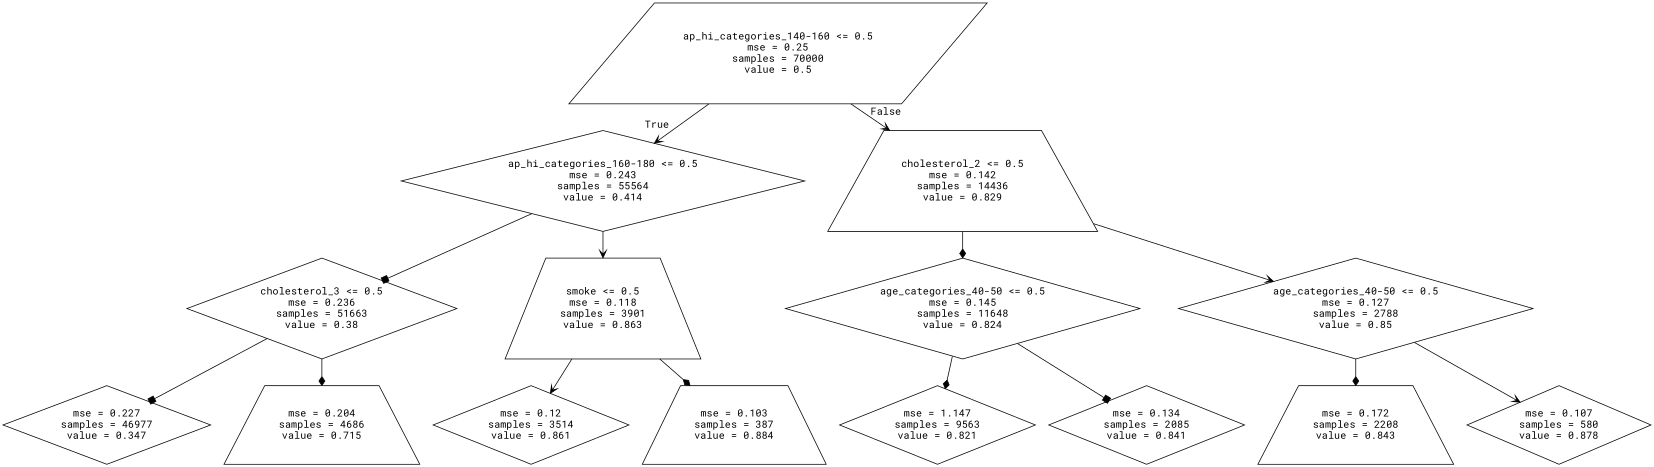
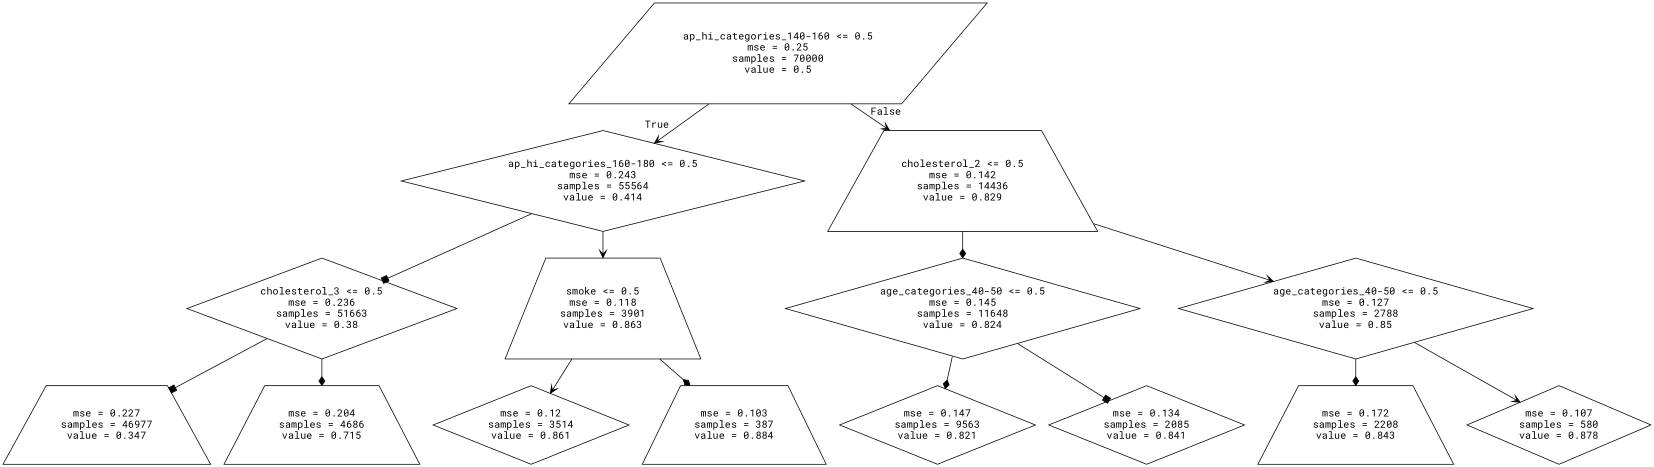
(107, 425) -> (107, 425)
(937, 425) -> (937, 425)
